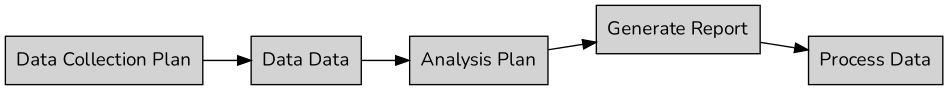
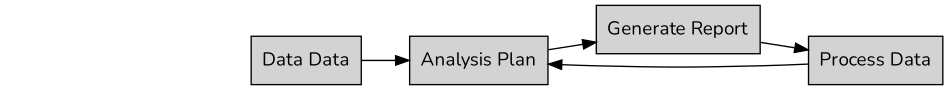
(104, 60) -> none
none -> (685, 67)
